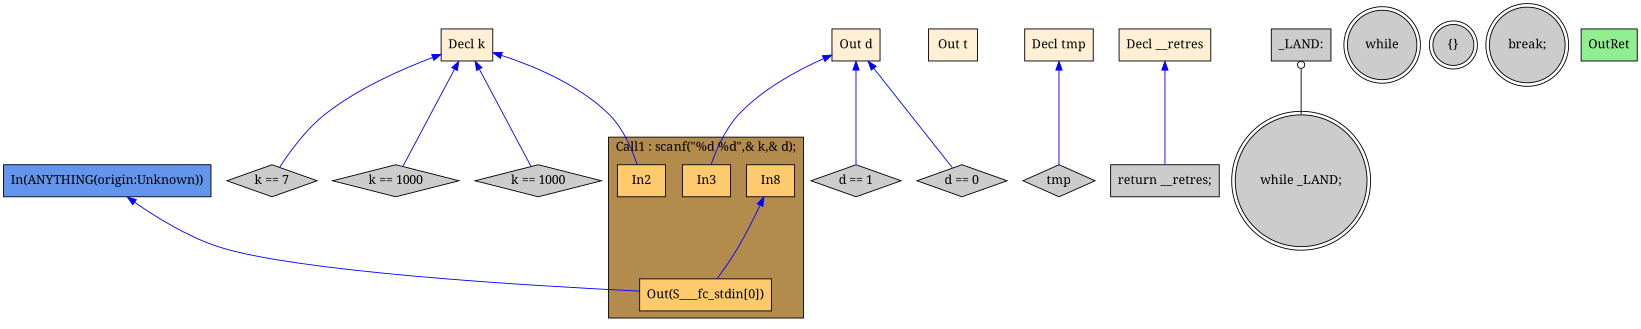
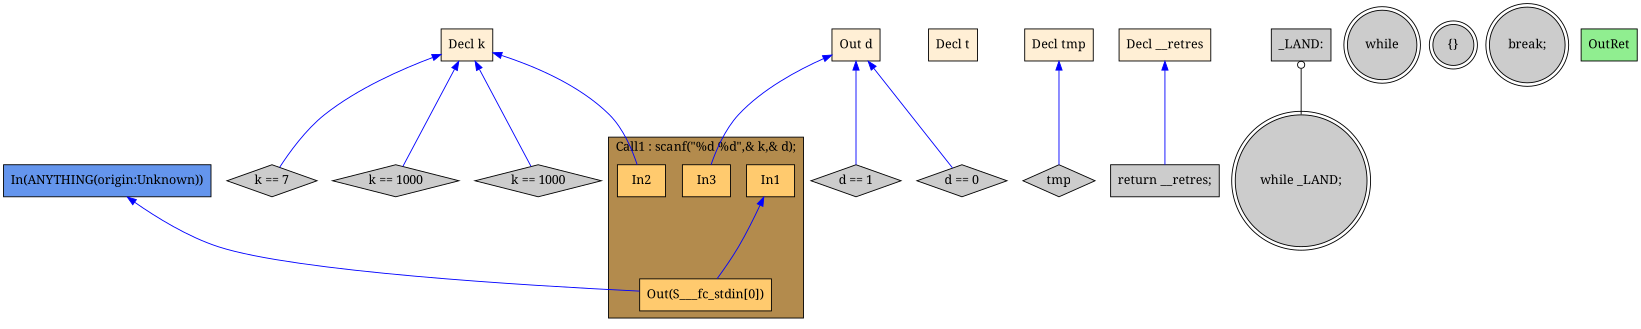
(953, 45) -> (953, 45)
(771, 181) -> (771, 181)
